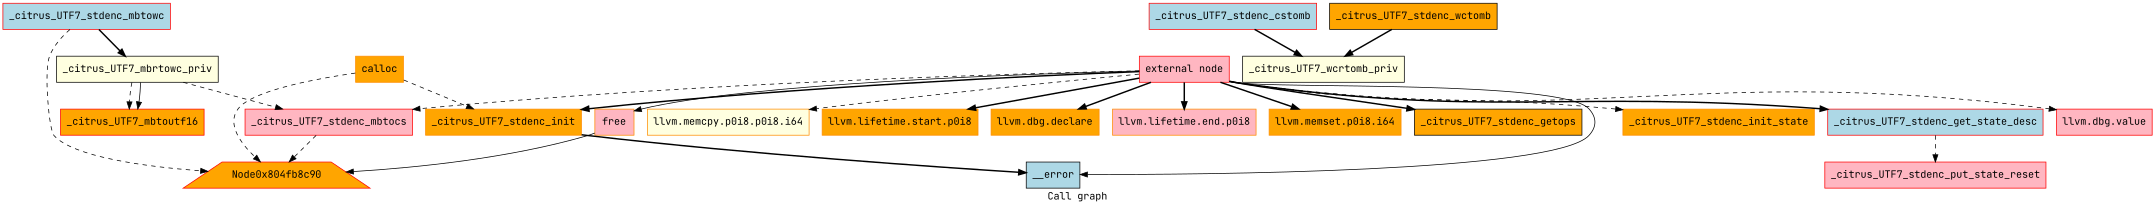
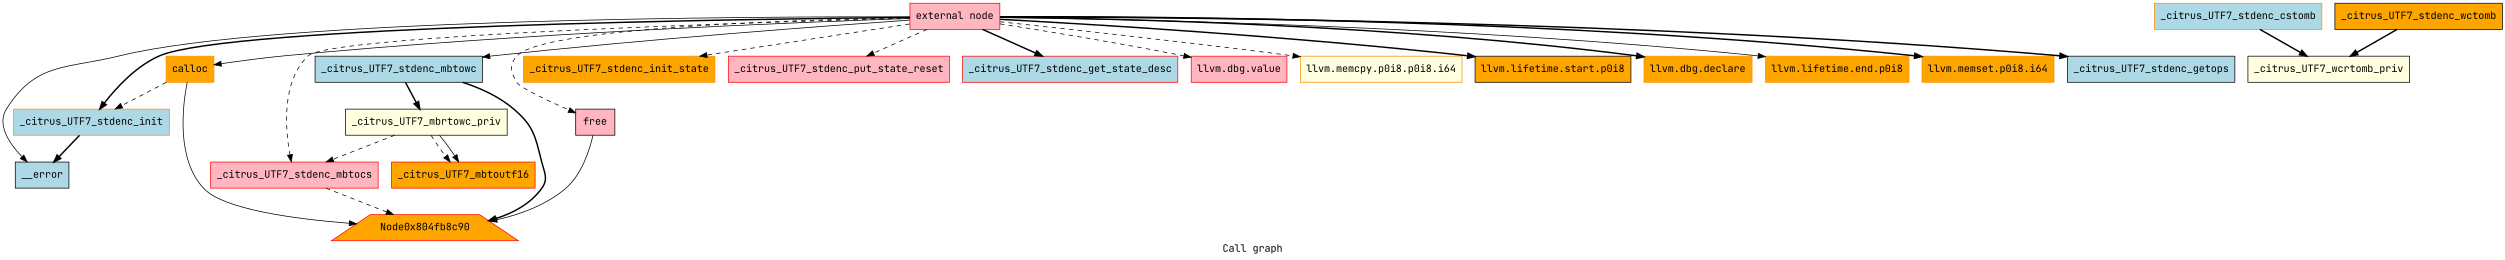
(87, 16) -> (399, 69)
(1233, 16) -> (2238, 16)
none -> (700, 36)
none -> (513, 38)
(889, 81) -> (571, 39)
(268, 92) -> (221, 199)
(1184, 92) -> (1474, 34)
(504, 122) -> (91, 122)
(614, 122) -> (595, 122)
(900, 122) -> (1553, 69)
(1184, 122) -> (1837, 69)
(1498, 122) -> (2151, 69)
(1935, 145) -> (900, 41)
(70, 146) -> (537, 145)
